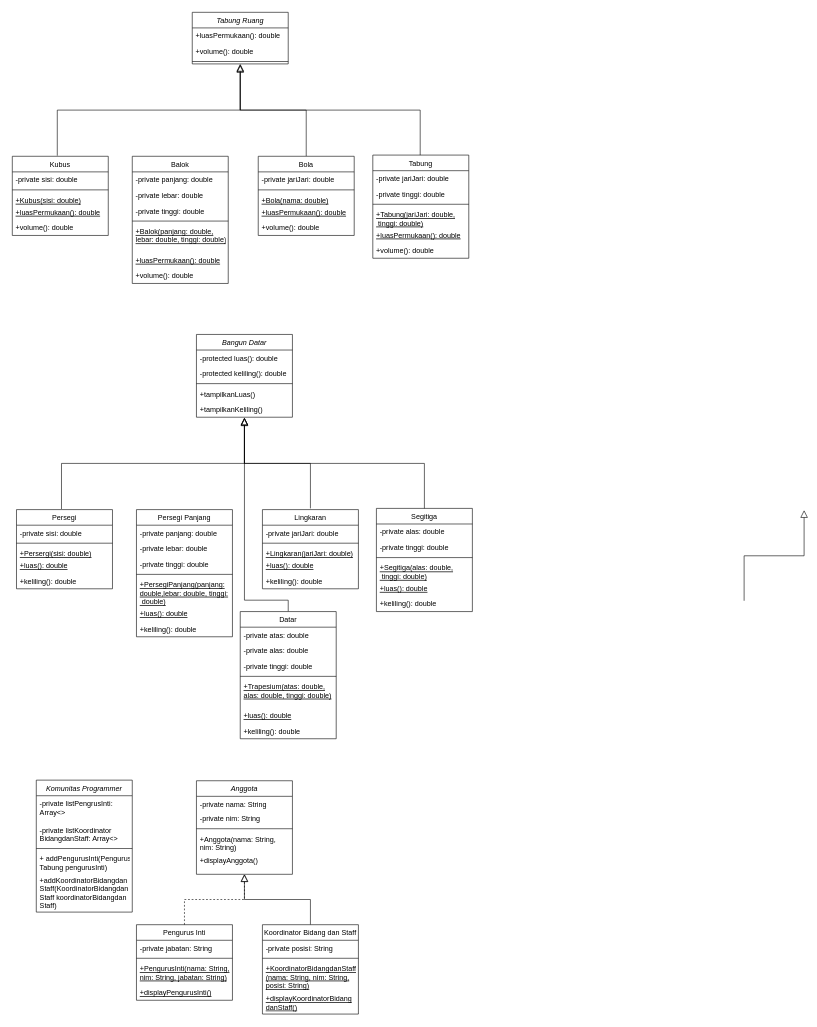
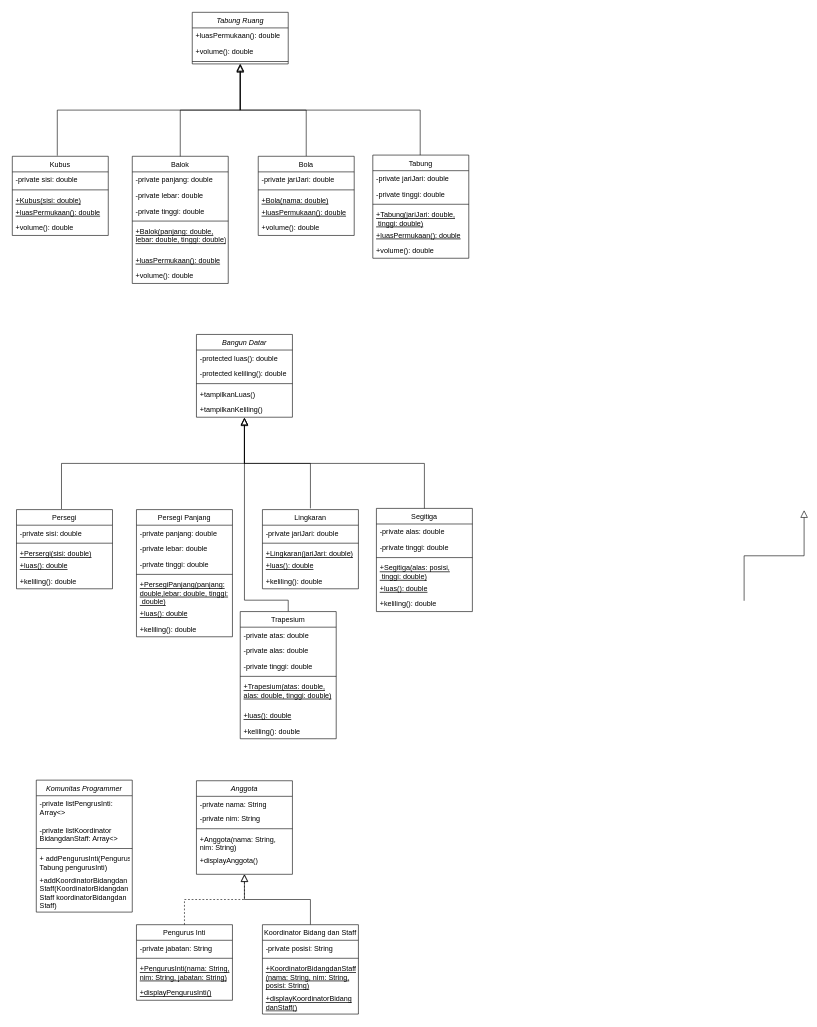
none -> (180, 134)
(420, 568) -> (419, 568)
(288, 620) -> (288, 620)
